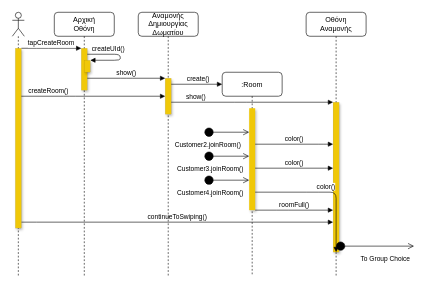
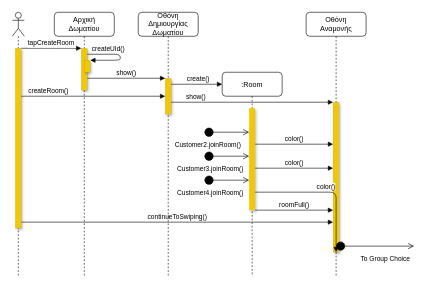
(84, 24) -> (84, 24)
(168, 24) -> (168, 24)
